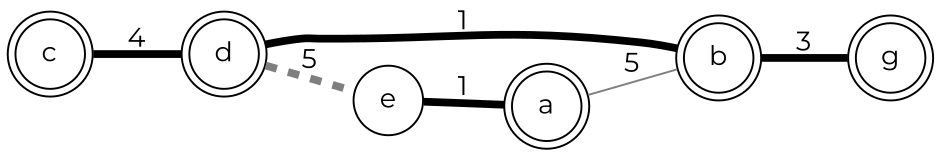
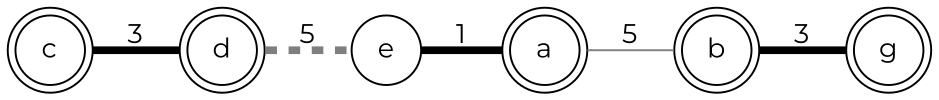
(472, 35) -> none
(137, 40) -> (136, 36)
